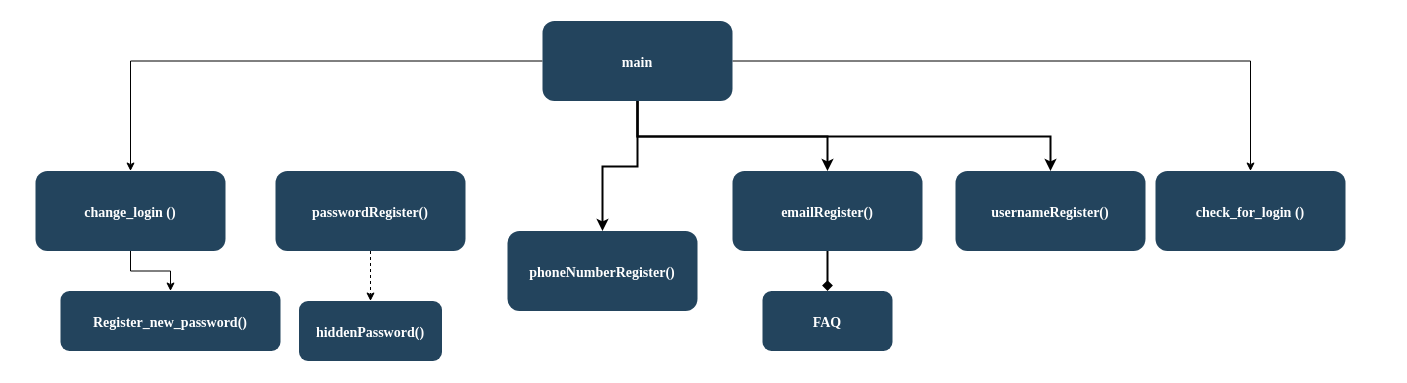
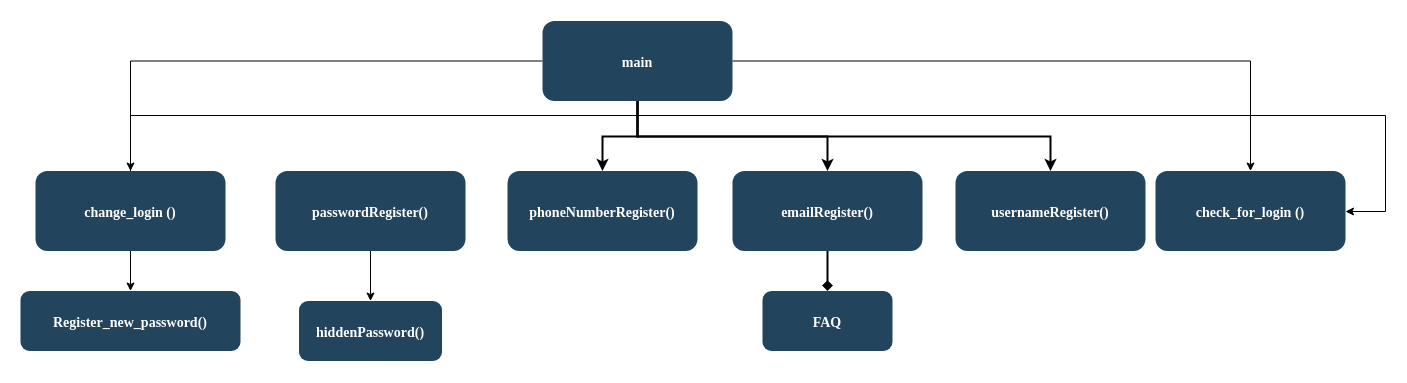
none -> (823, 116)
(603, 271) -> (603, 211)
(371, 272) -> (371, 272)
(171, 321) -> (131, 321)
